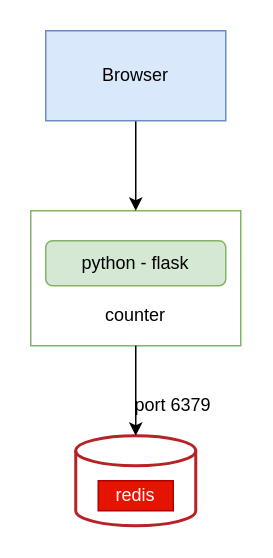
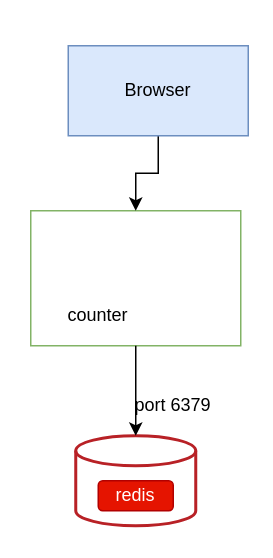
(136, 76) -> (158, 91)
(136, 263) -> none
(136, 316) -> (98, 316)
(136, 496) -> (136, 496)
